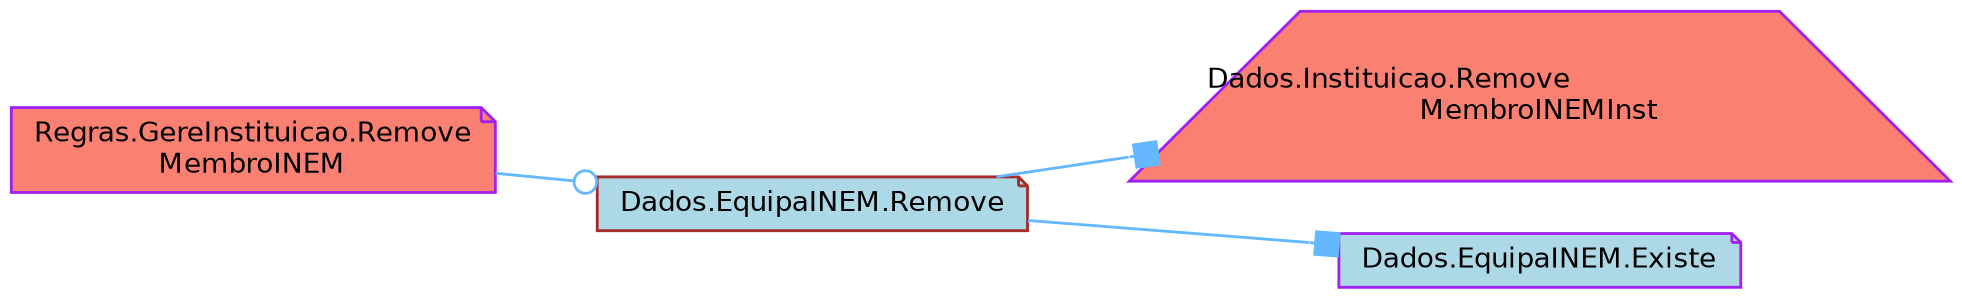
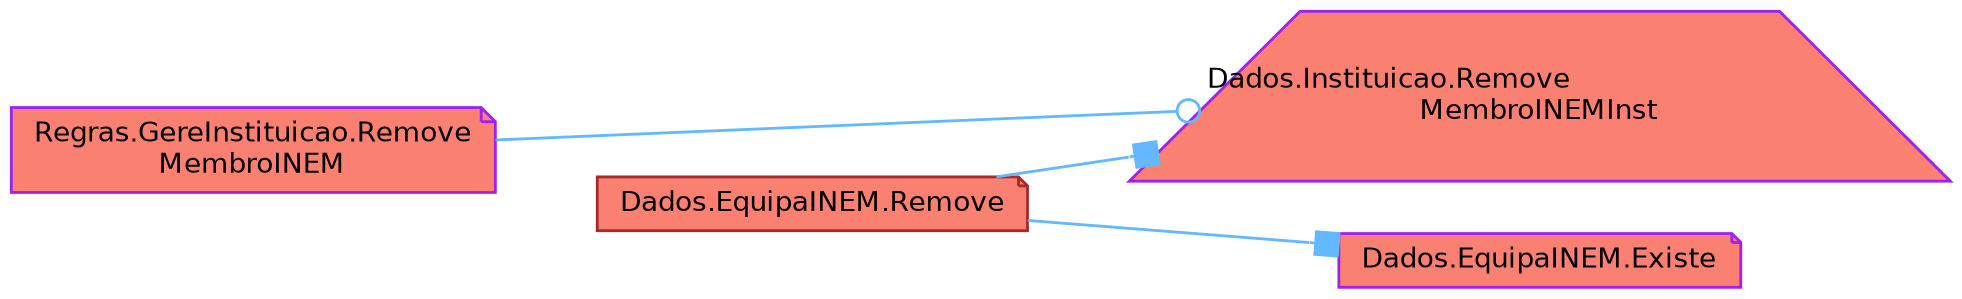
(535, 177) -> (836, 126)
(812, 204) -> (812, 204)
(1540, 260) -> (1540, 260)
